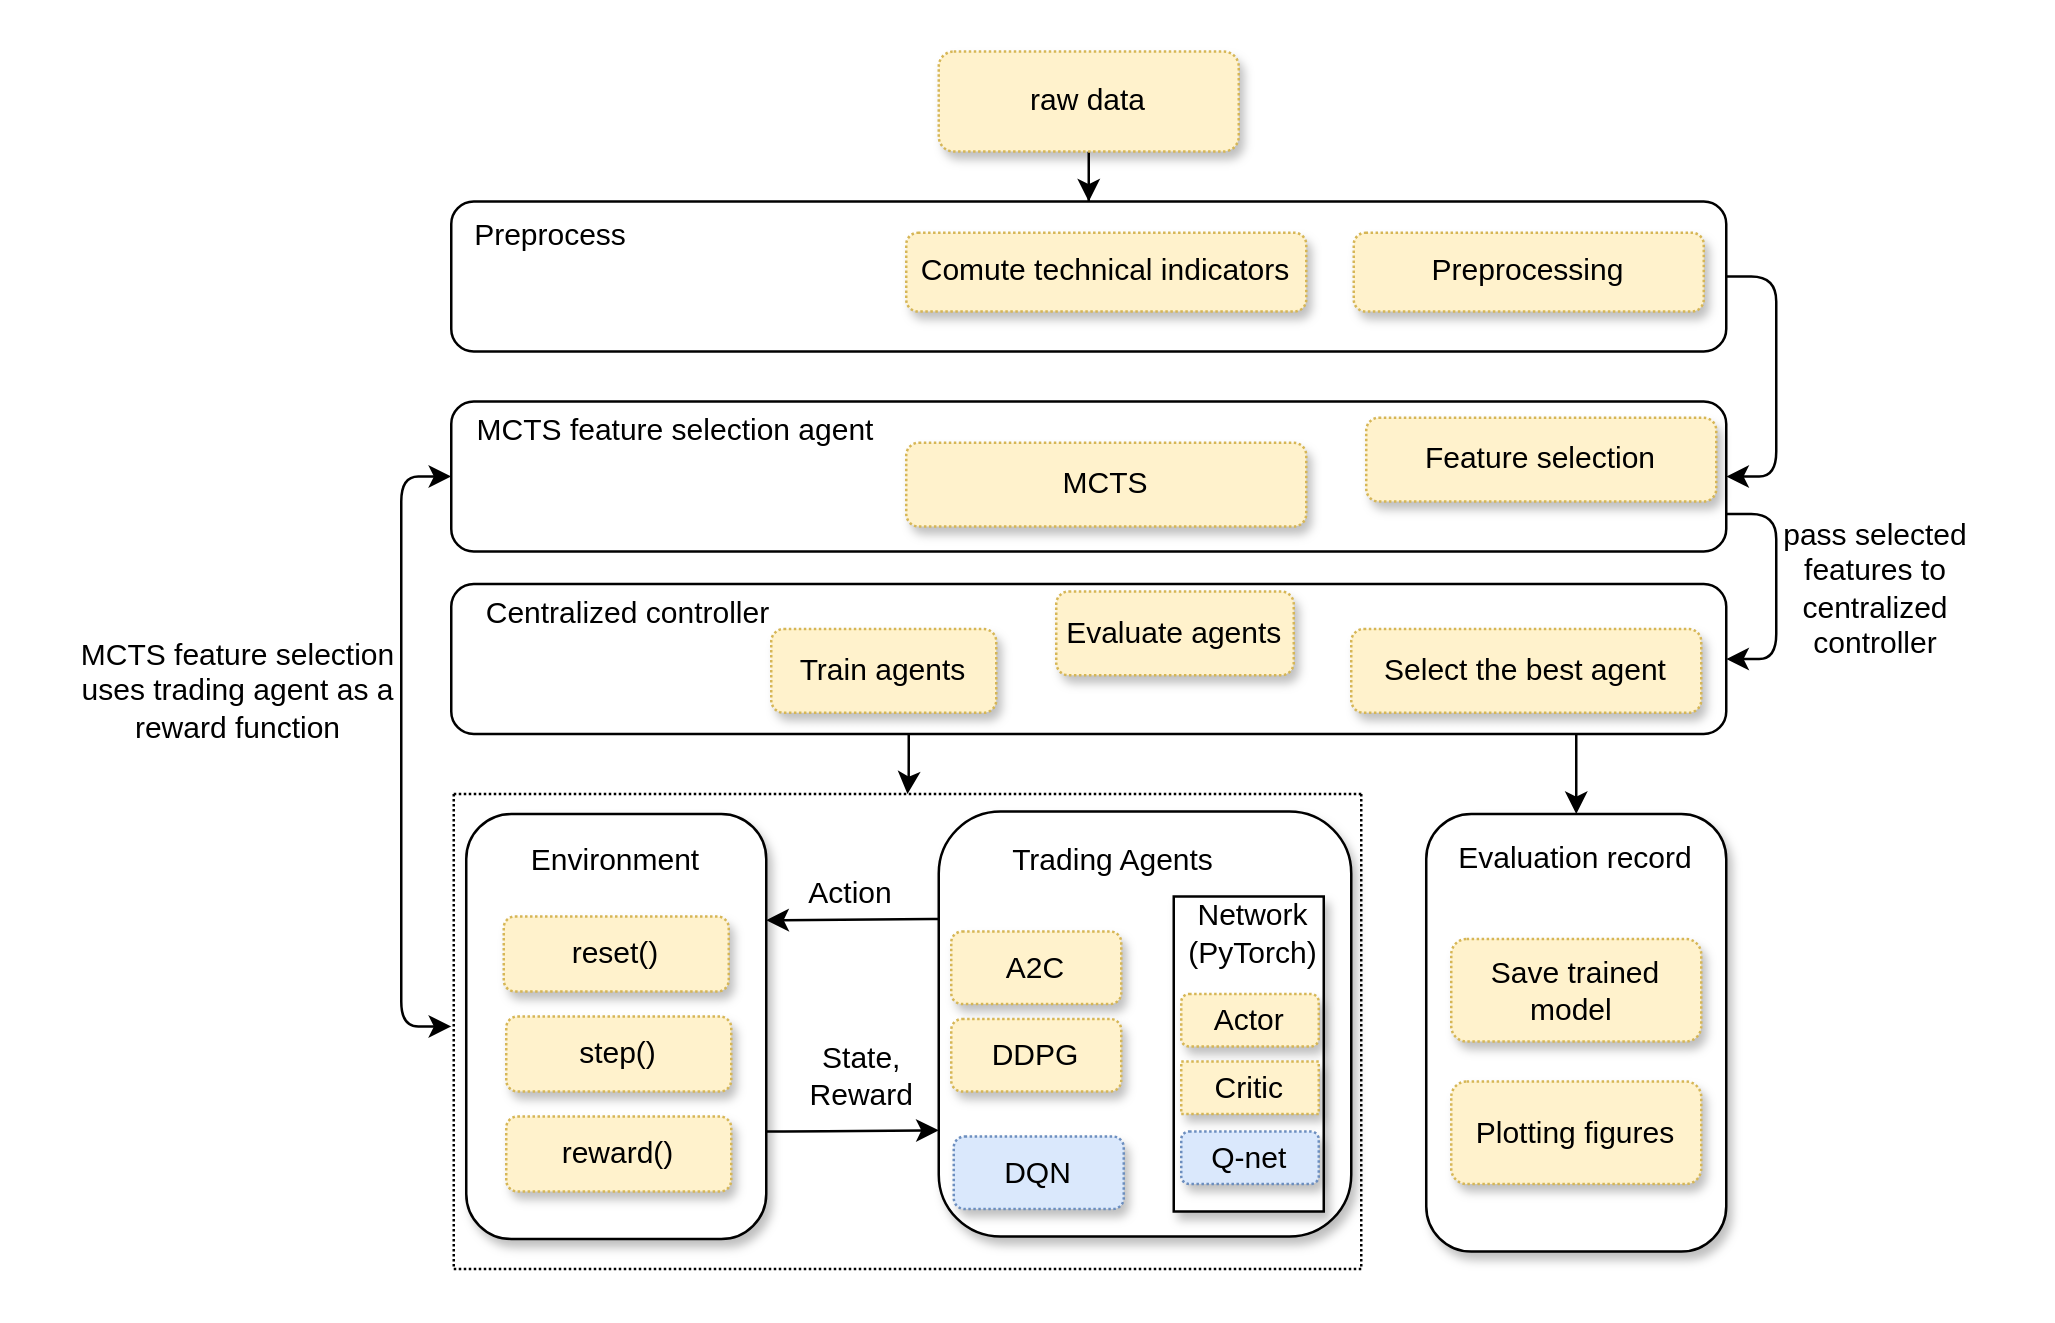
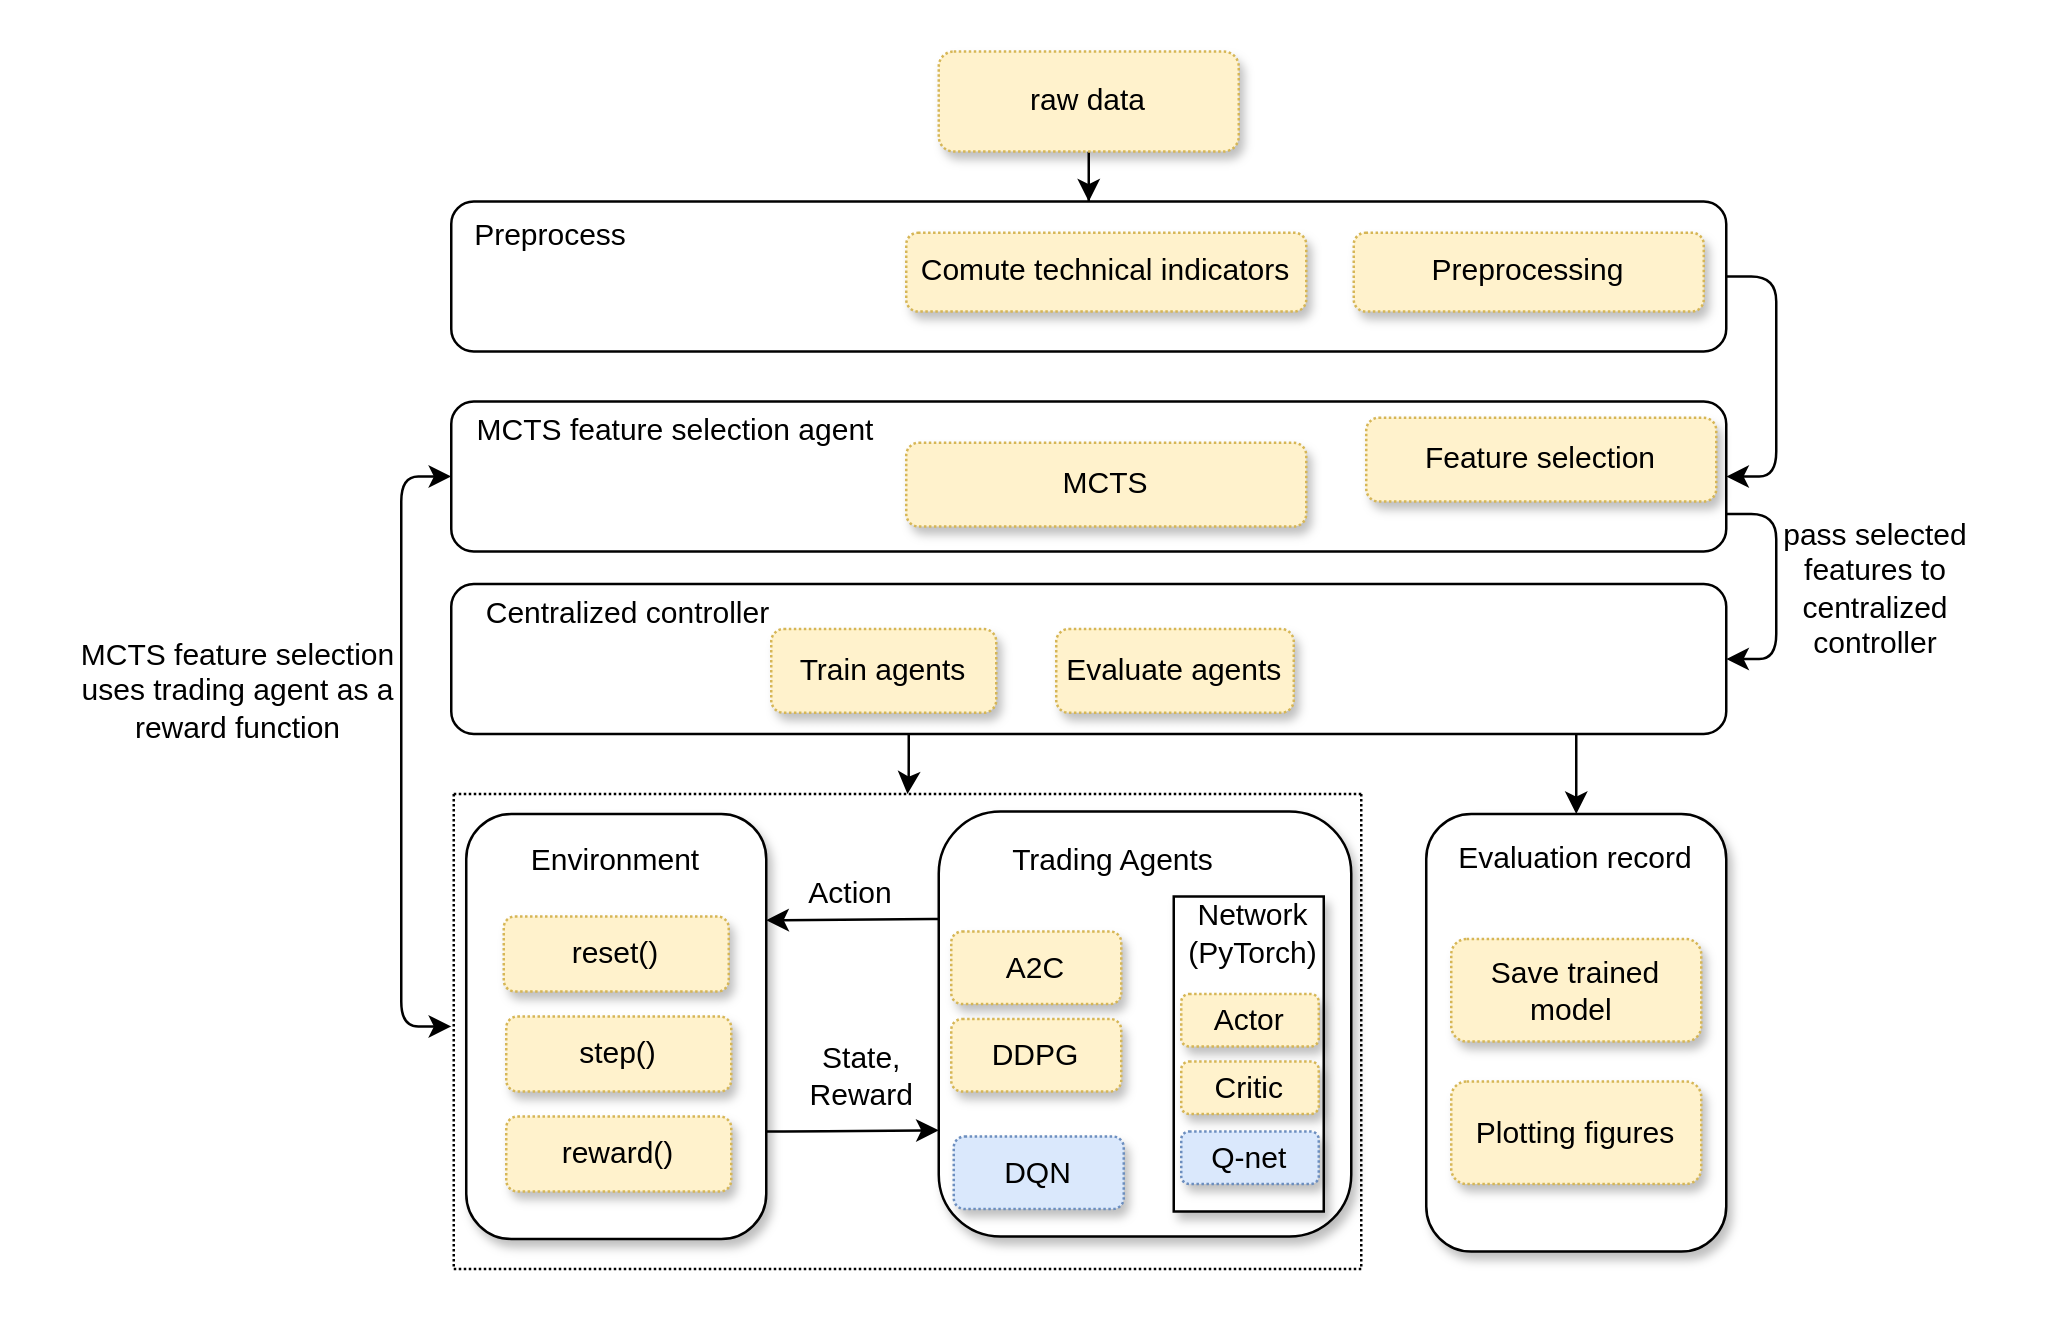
(1175, 633) -> (1175, 671)
(1526, 671) -> none
(1250, 1088) -> (1250, 1088)
